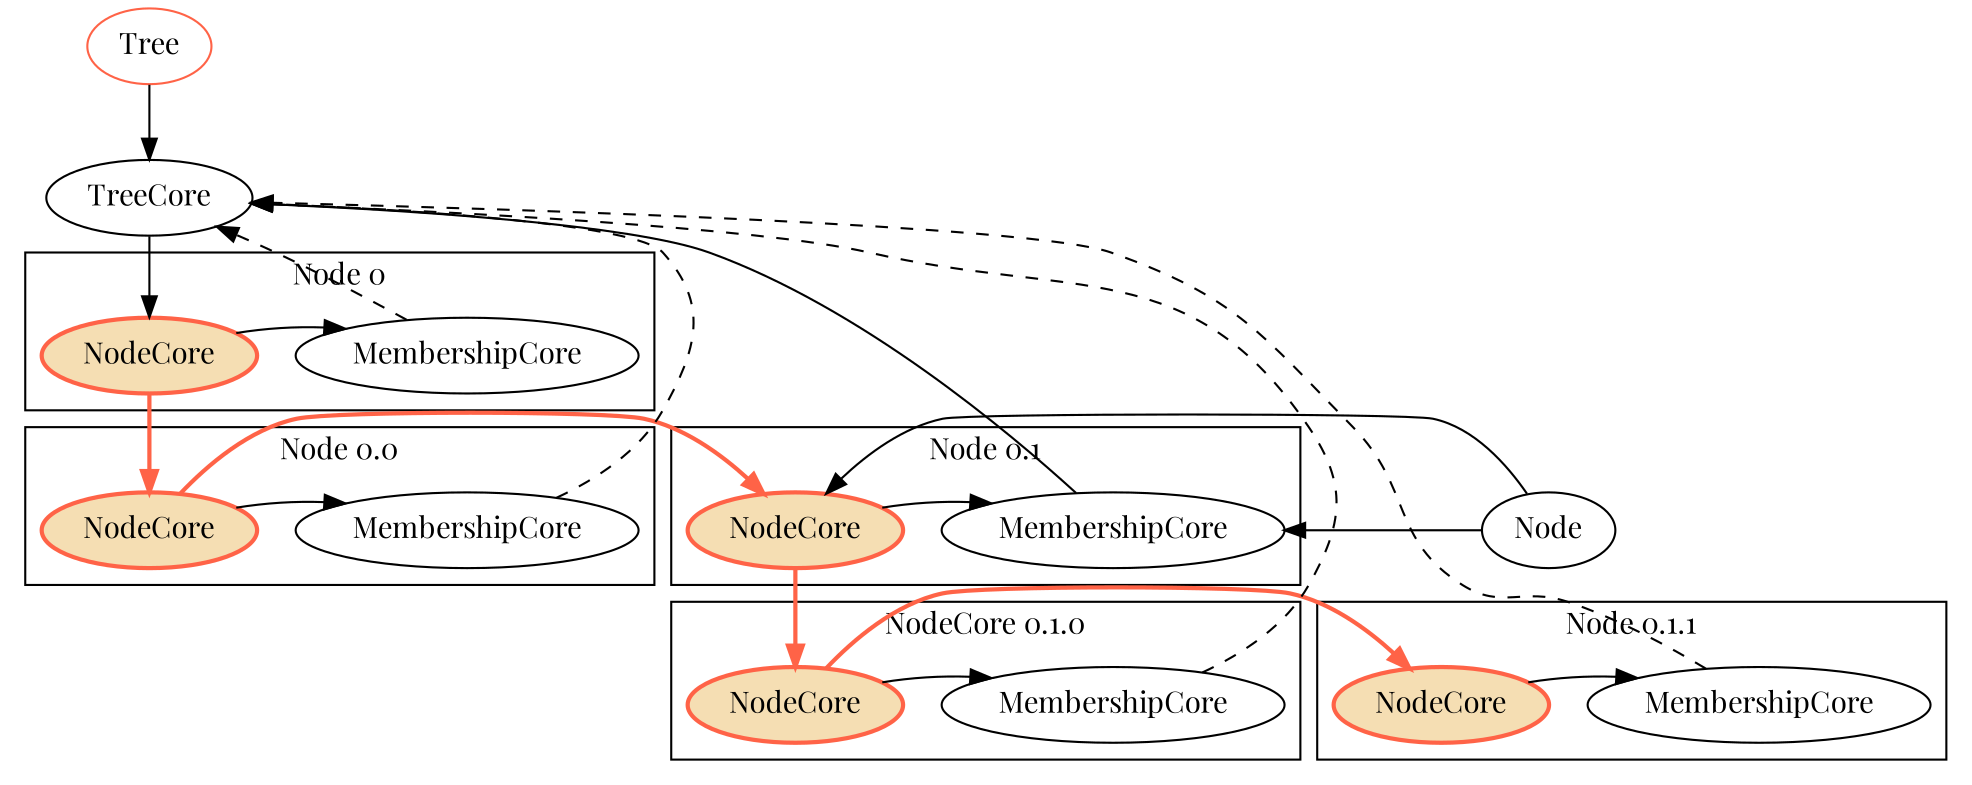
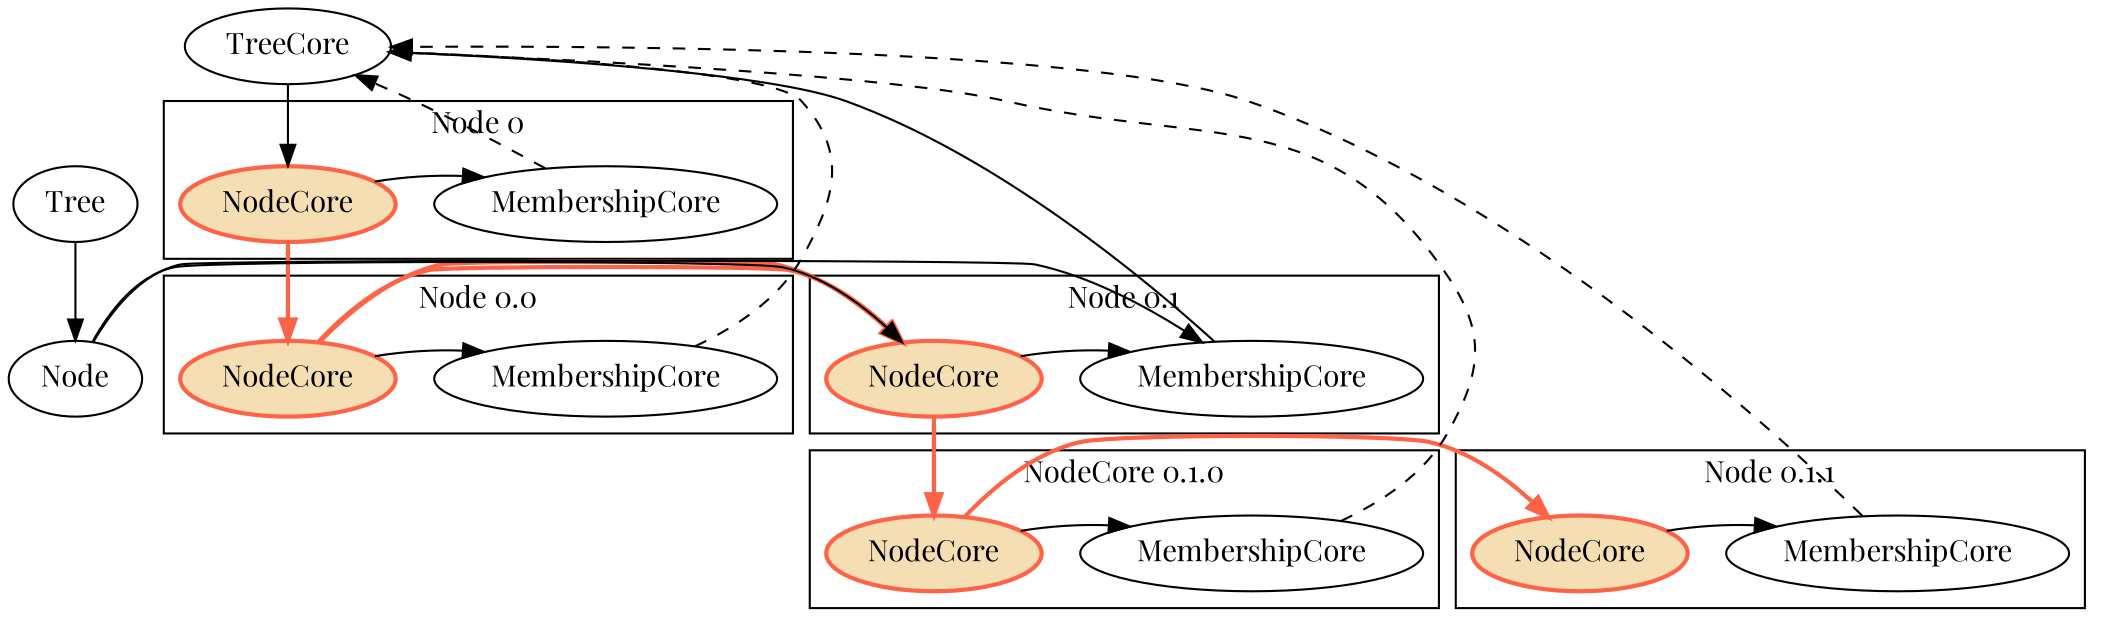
(149, 46) -> (75, 204)
(149, 112) -> (75, 281)
